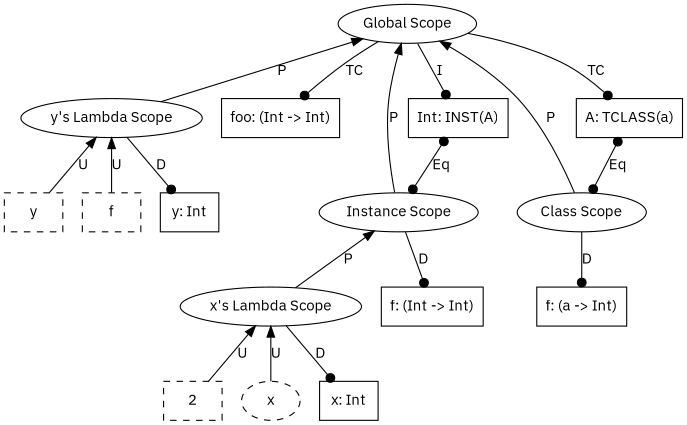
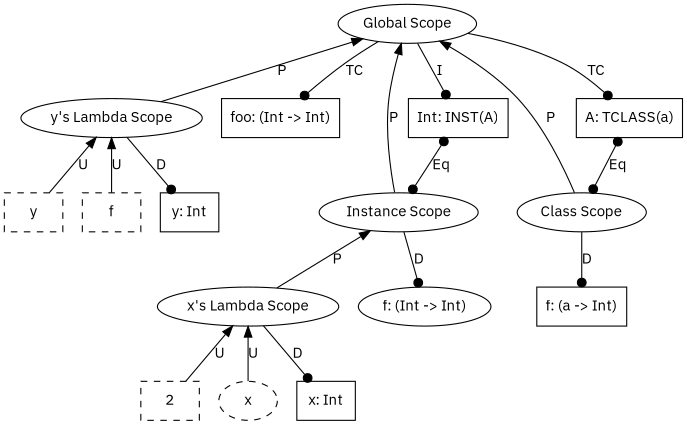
(432, 307) -> (425, 307)
